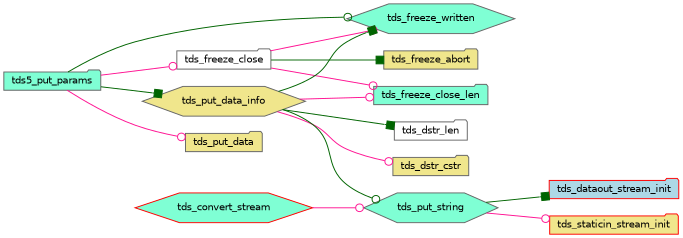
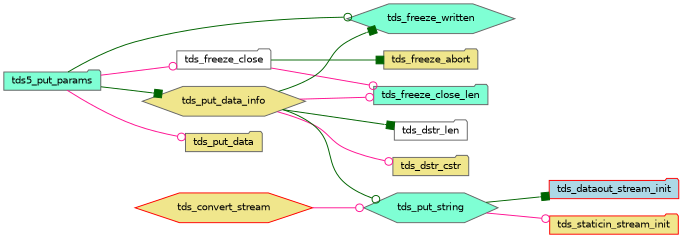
(320, 41) -> none
(224, 208) -> (224, 208)
